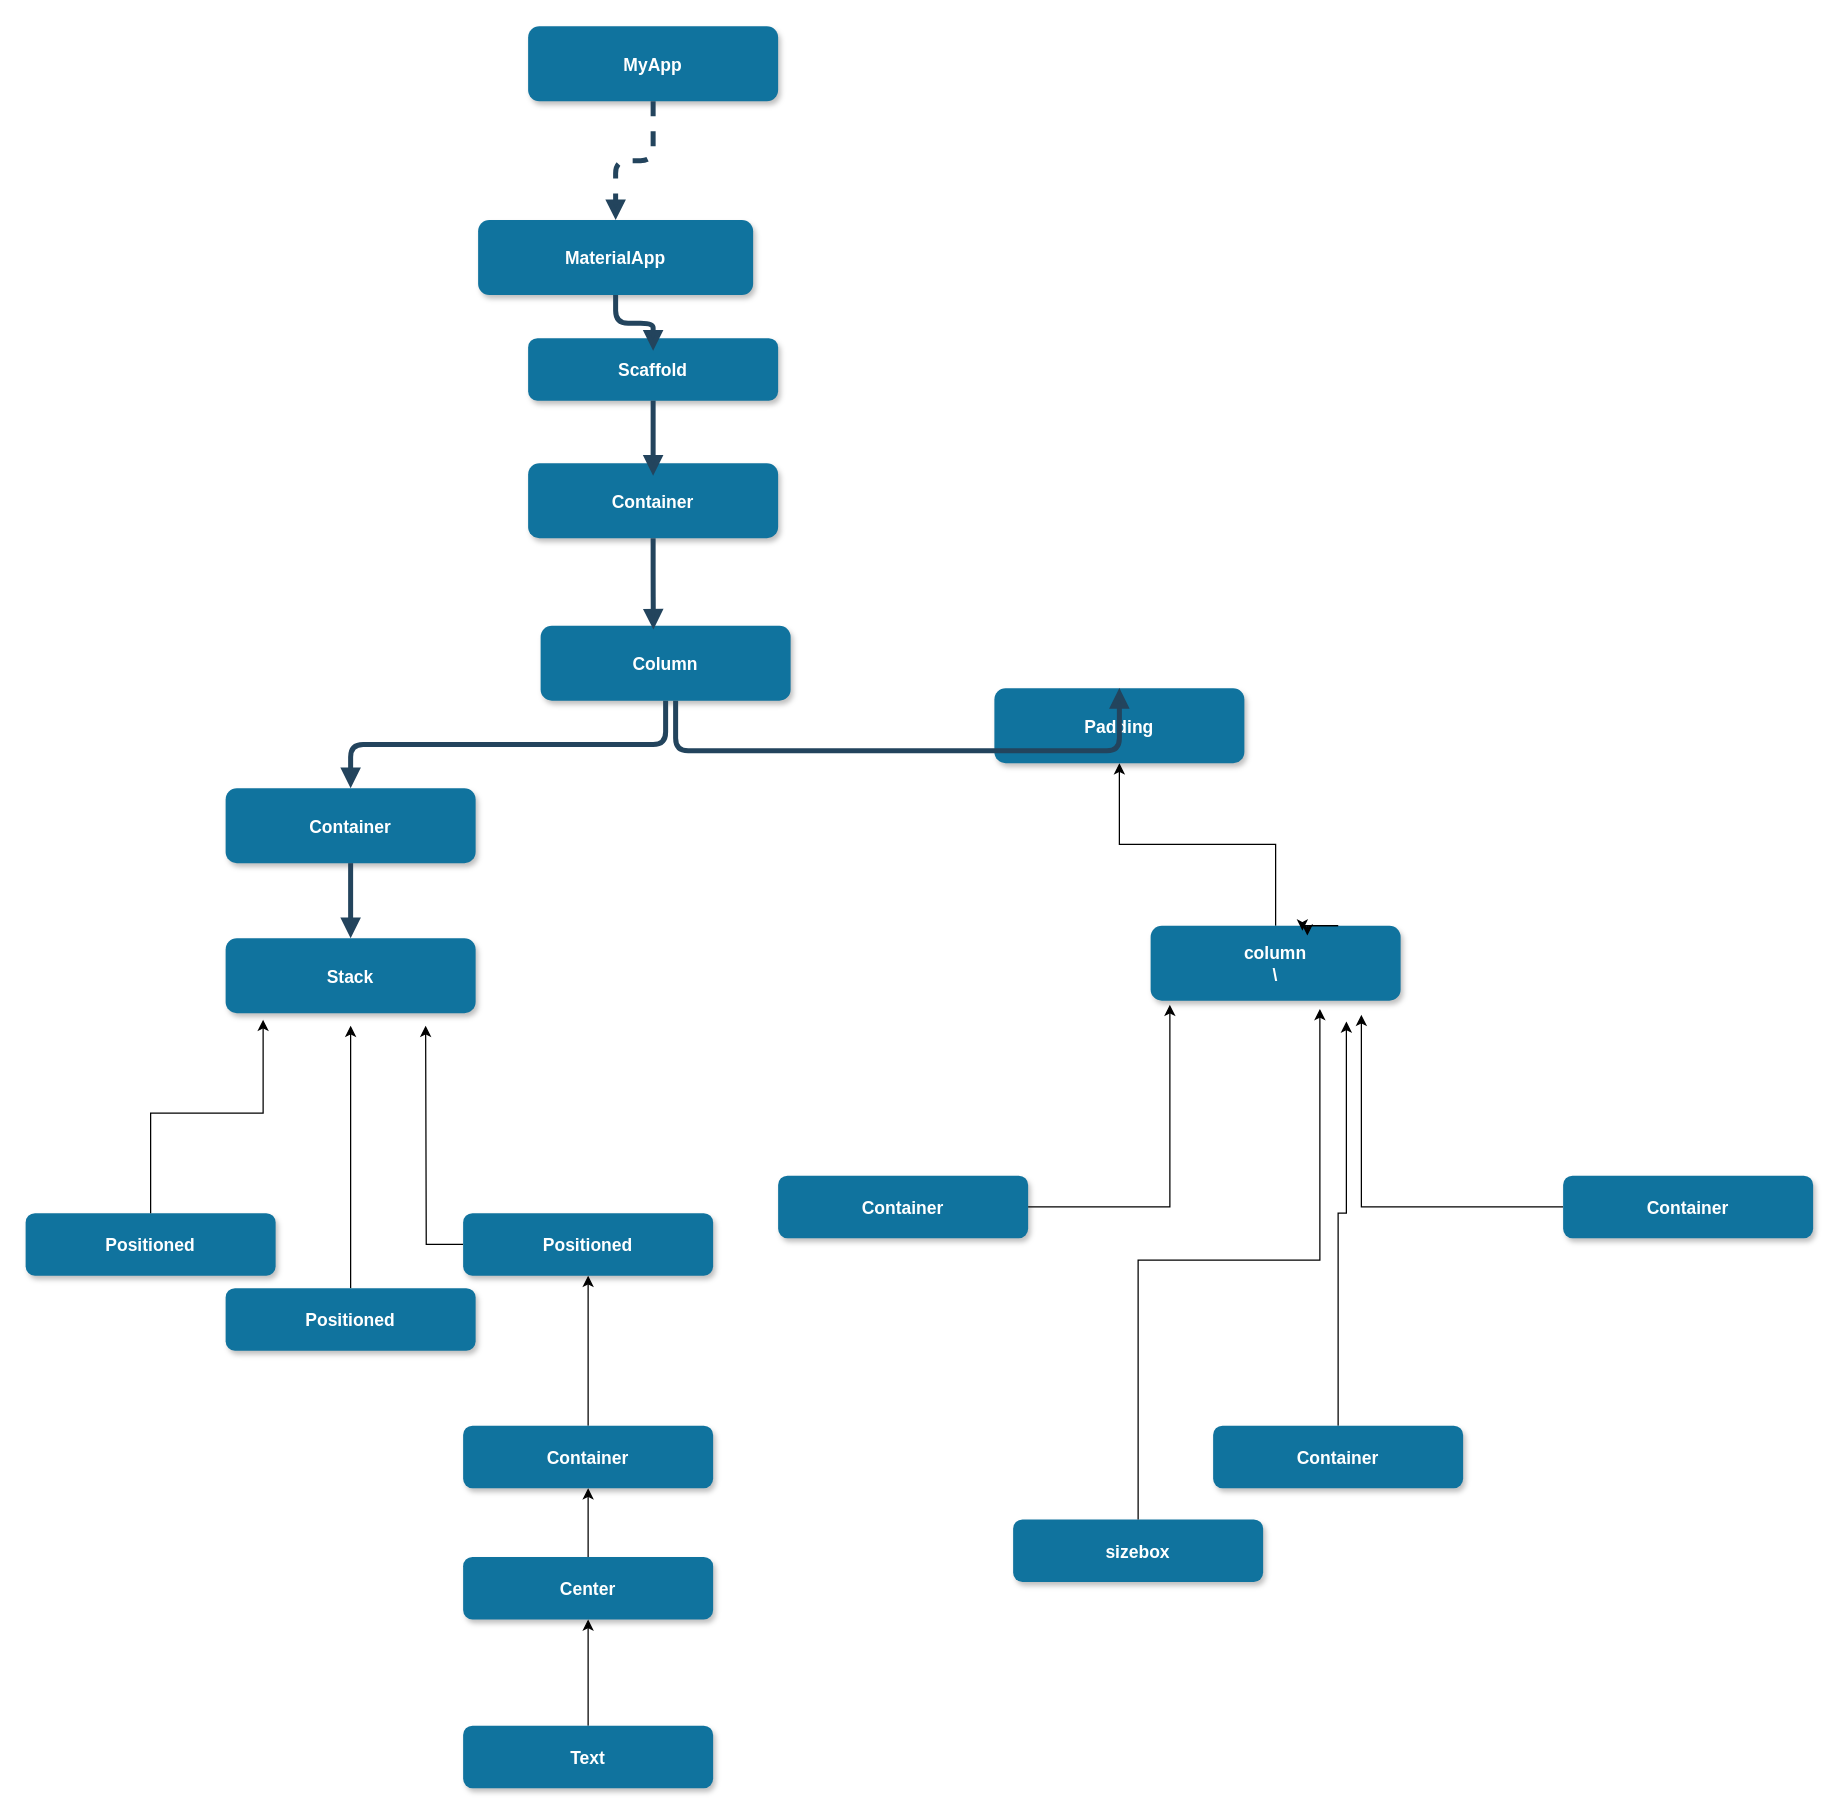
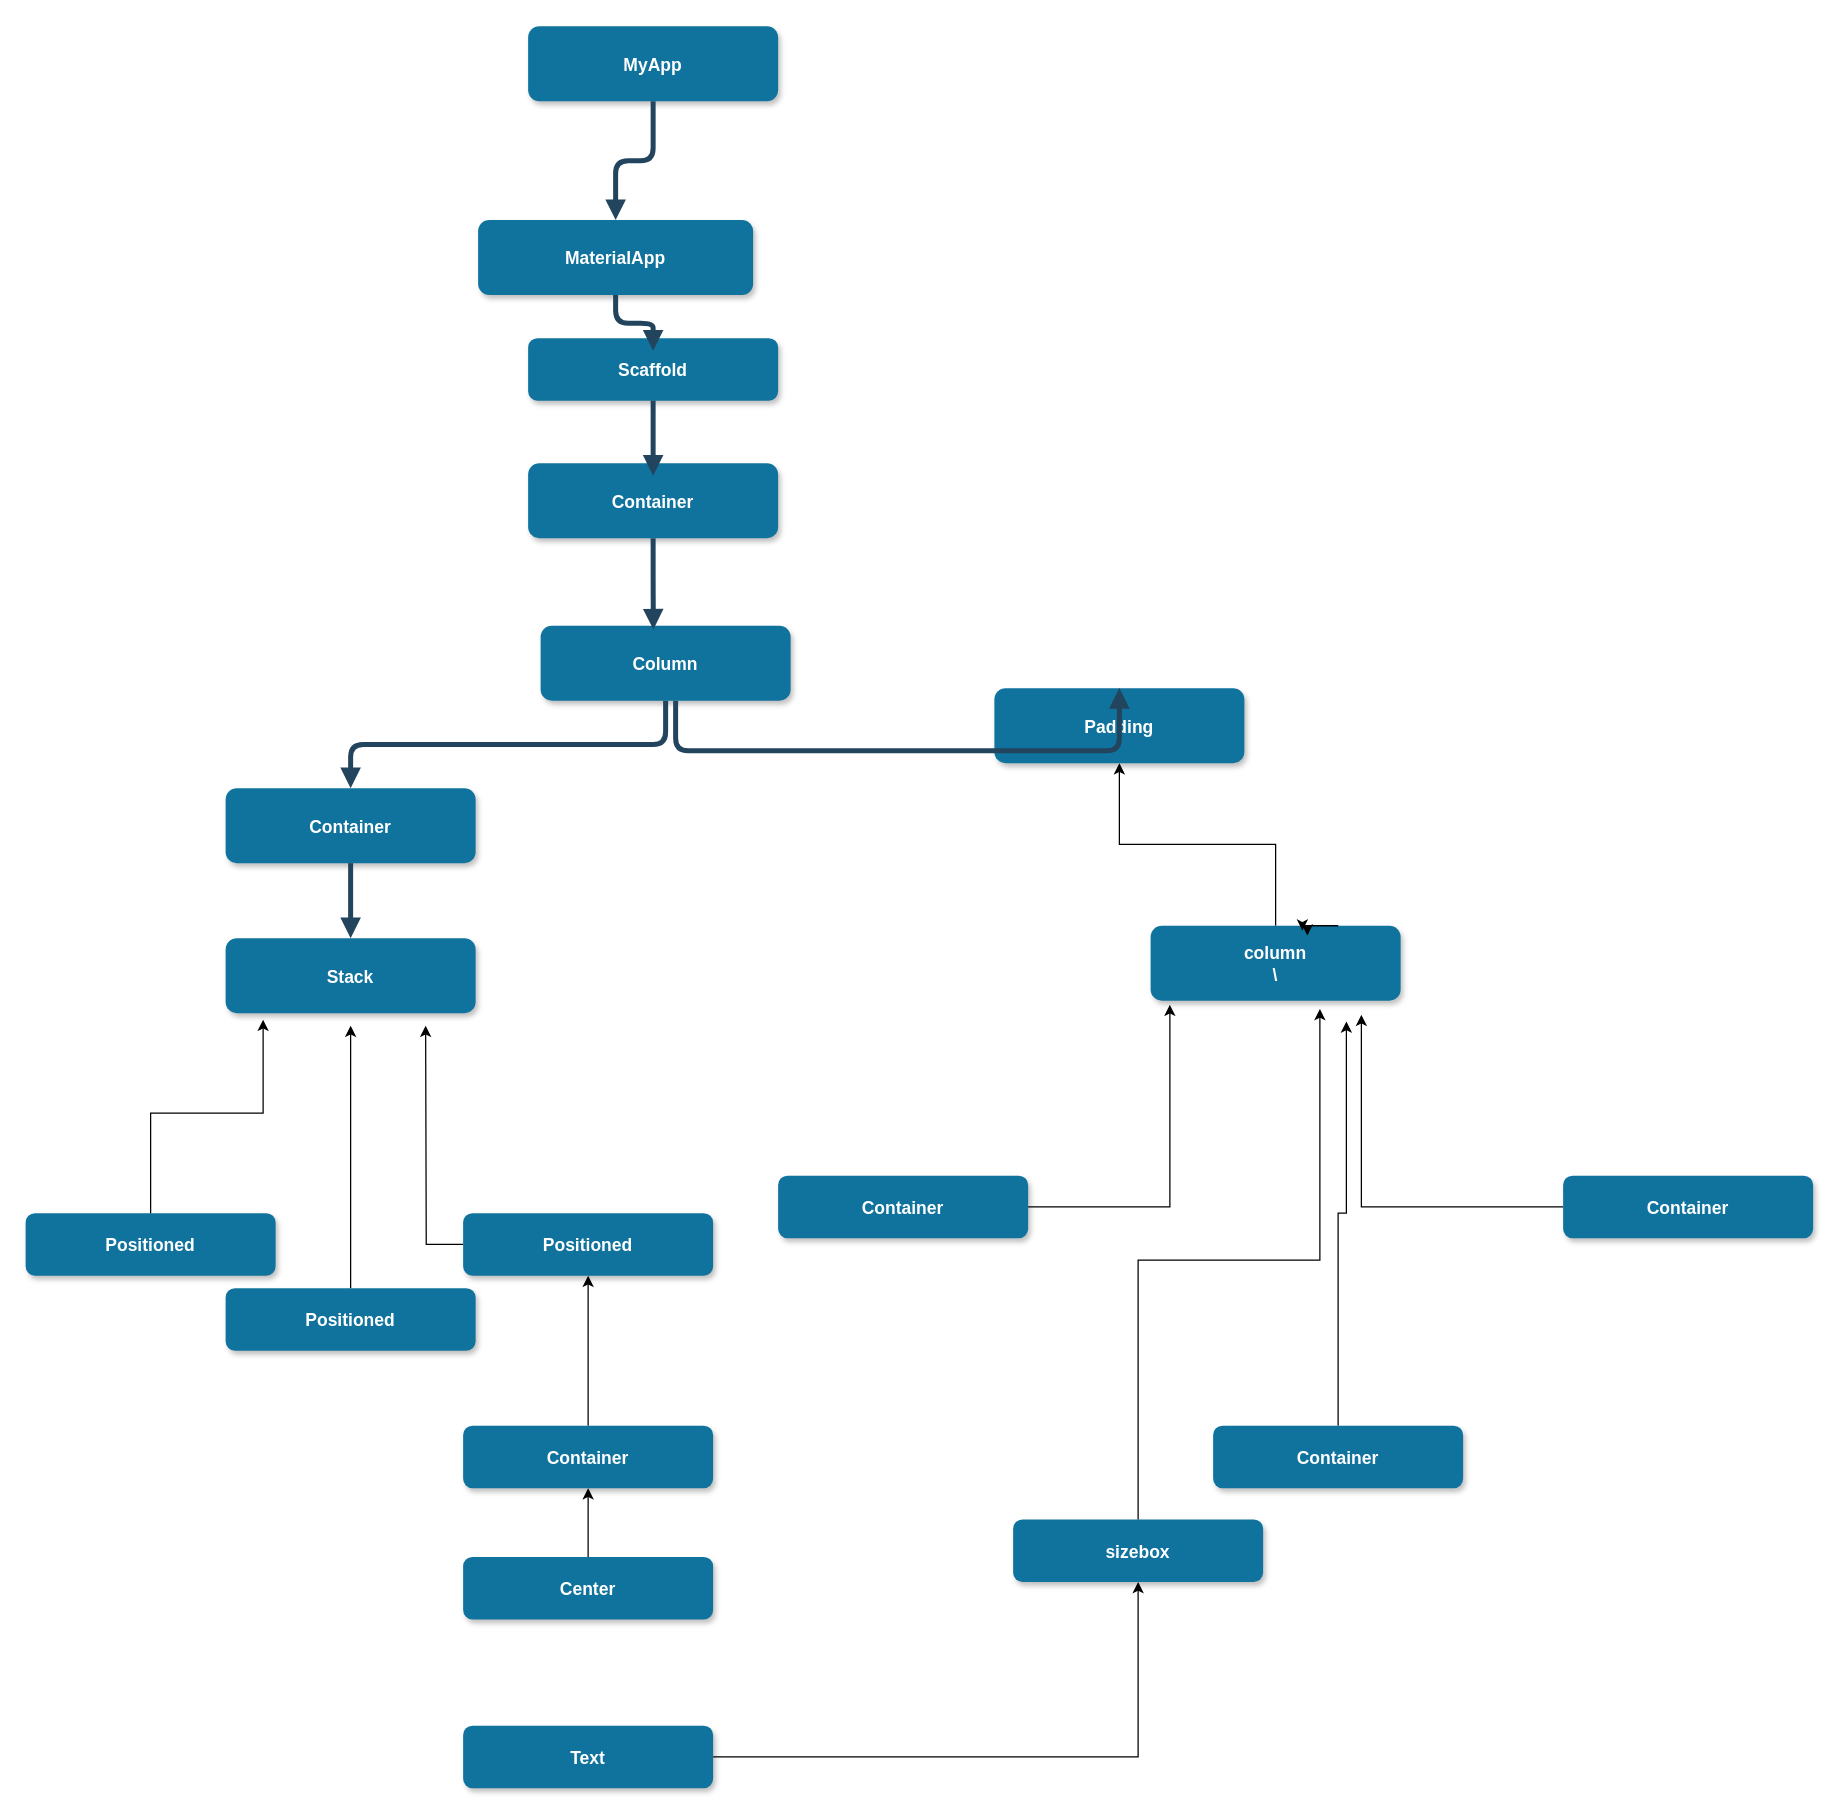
(653, 123) -> (653, 123)
(588, 1676) -> (1009, 1757)
